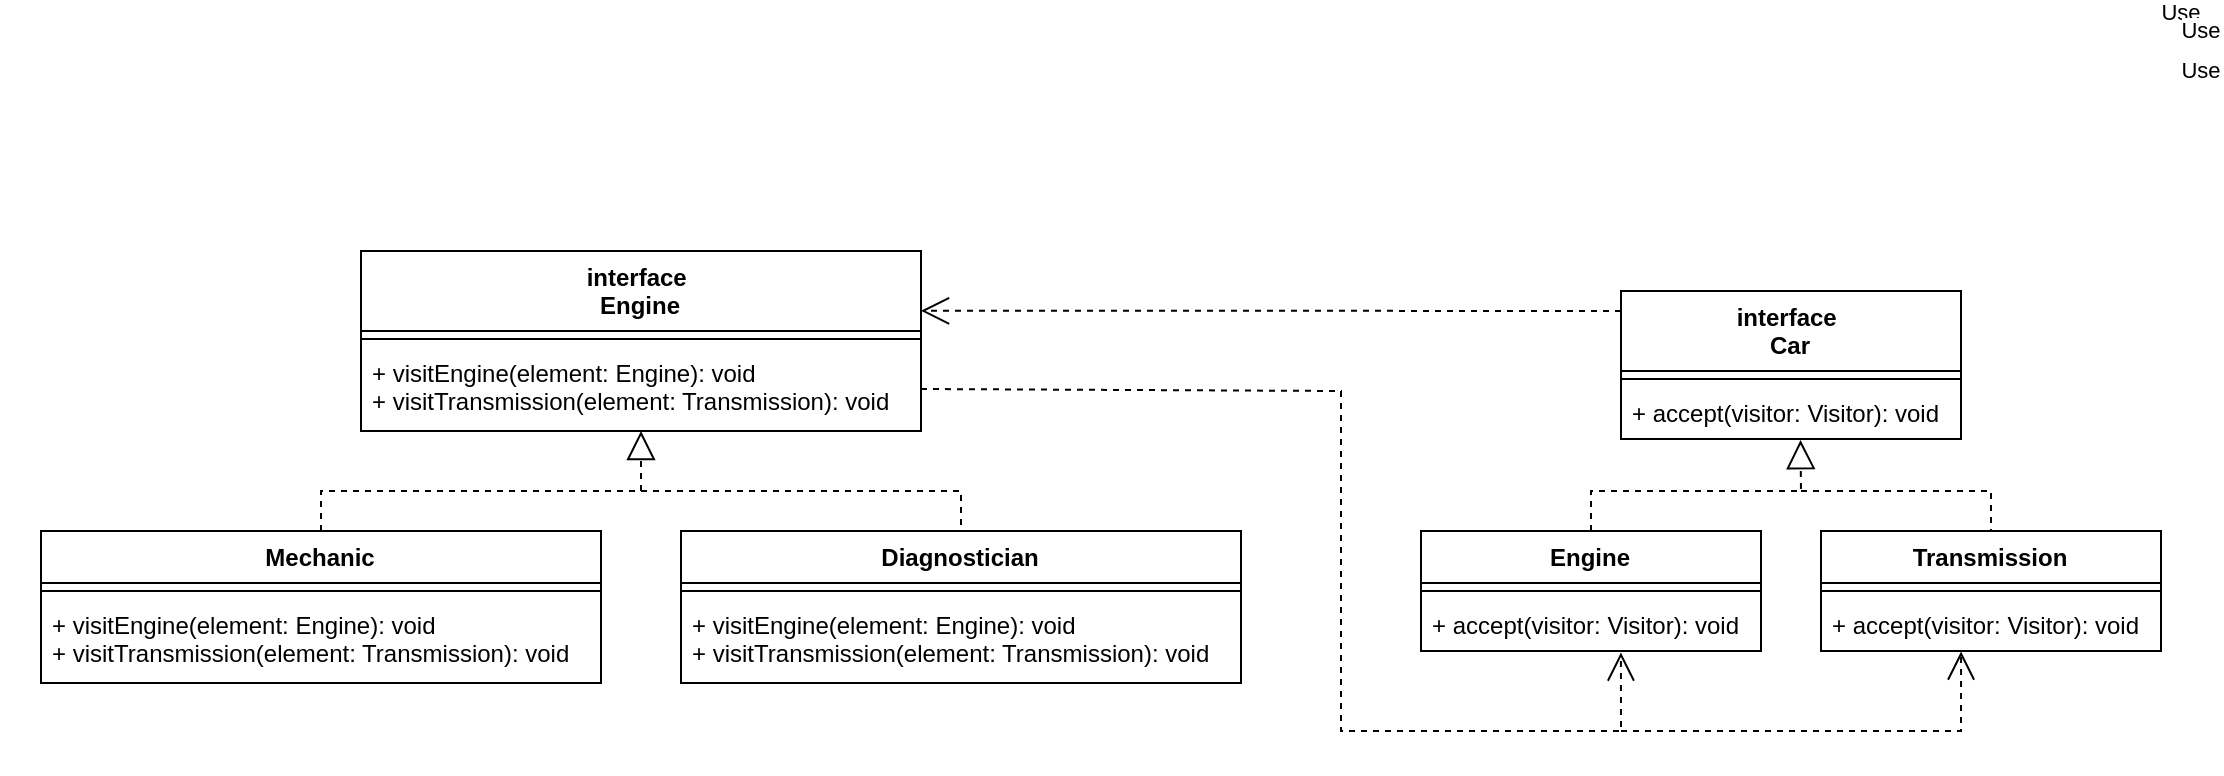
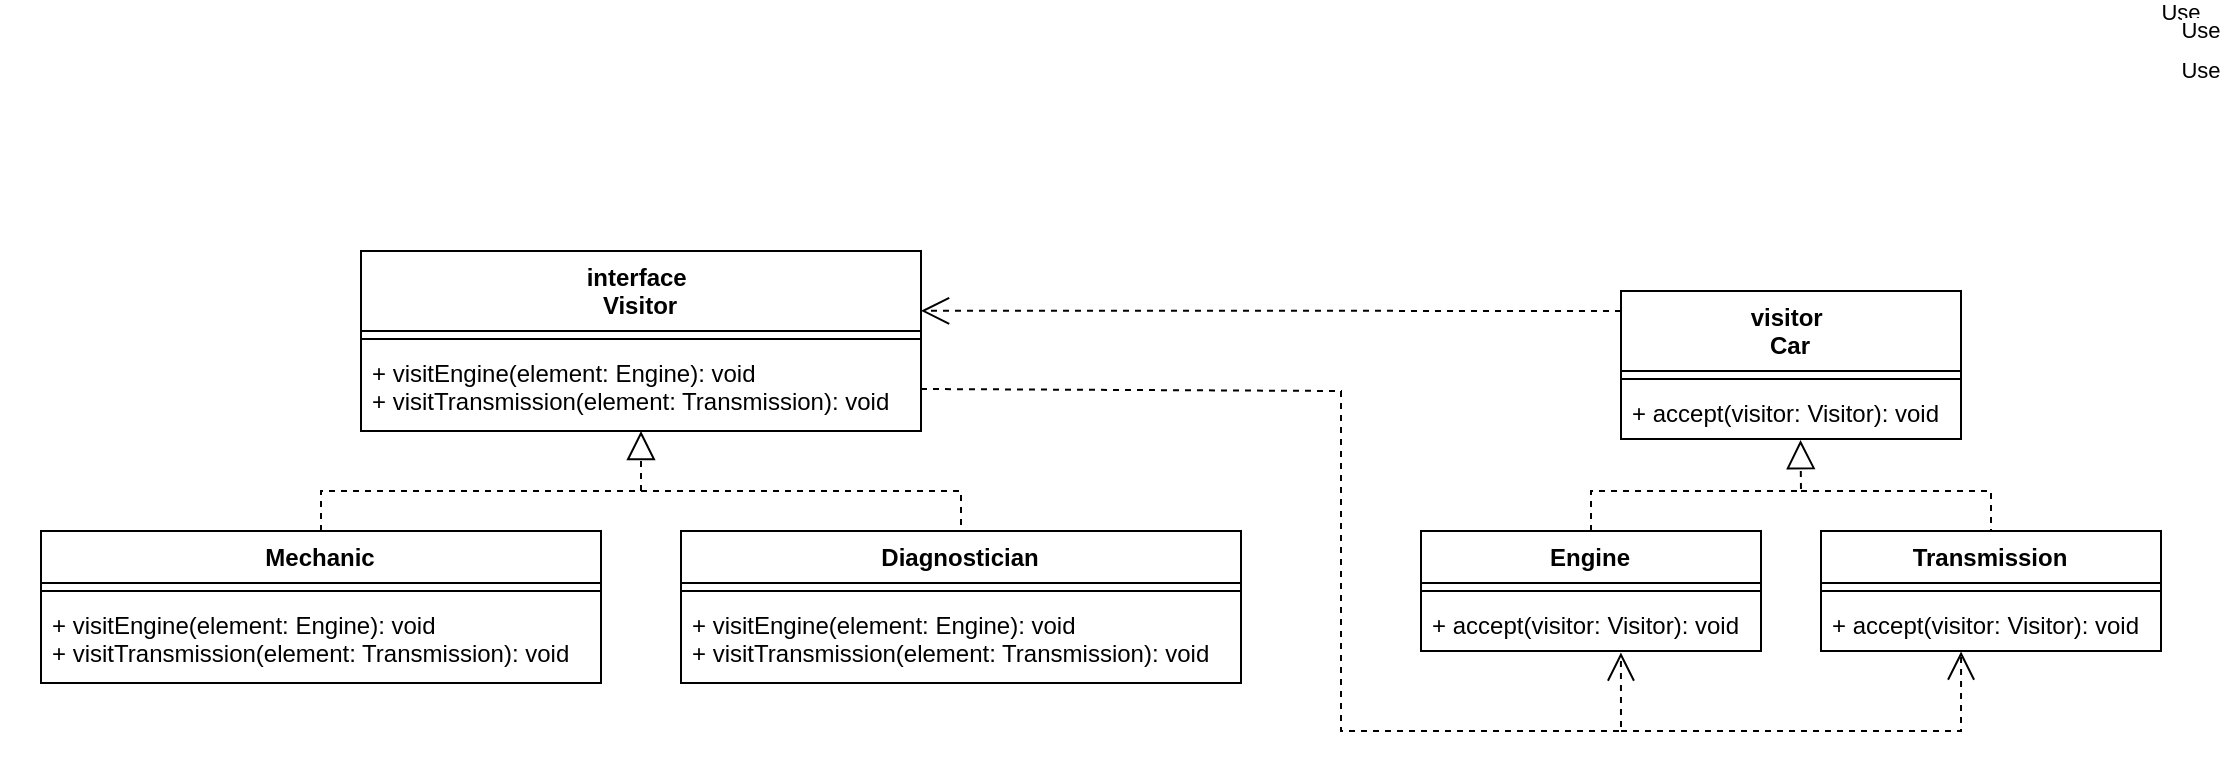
(640, 278) -> (640, 278)
(1790, 318) -> (1790, 318)
